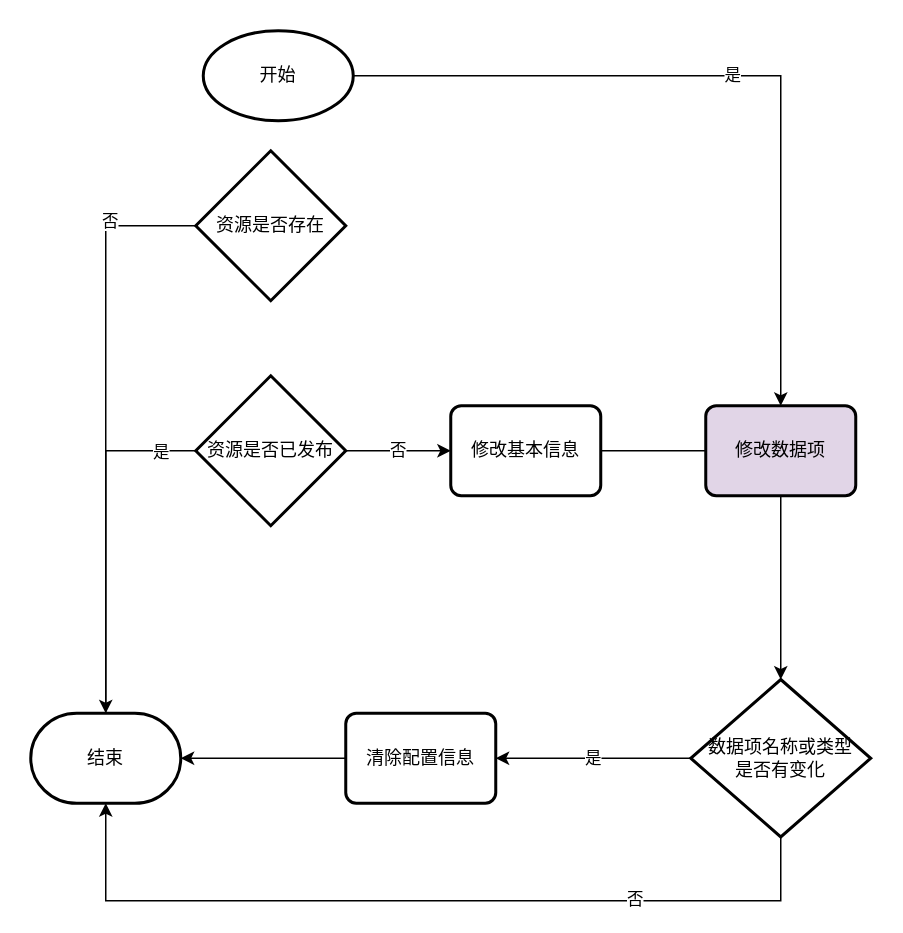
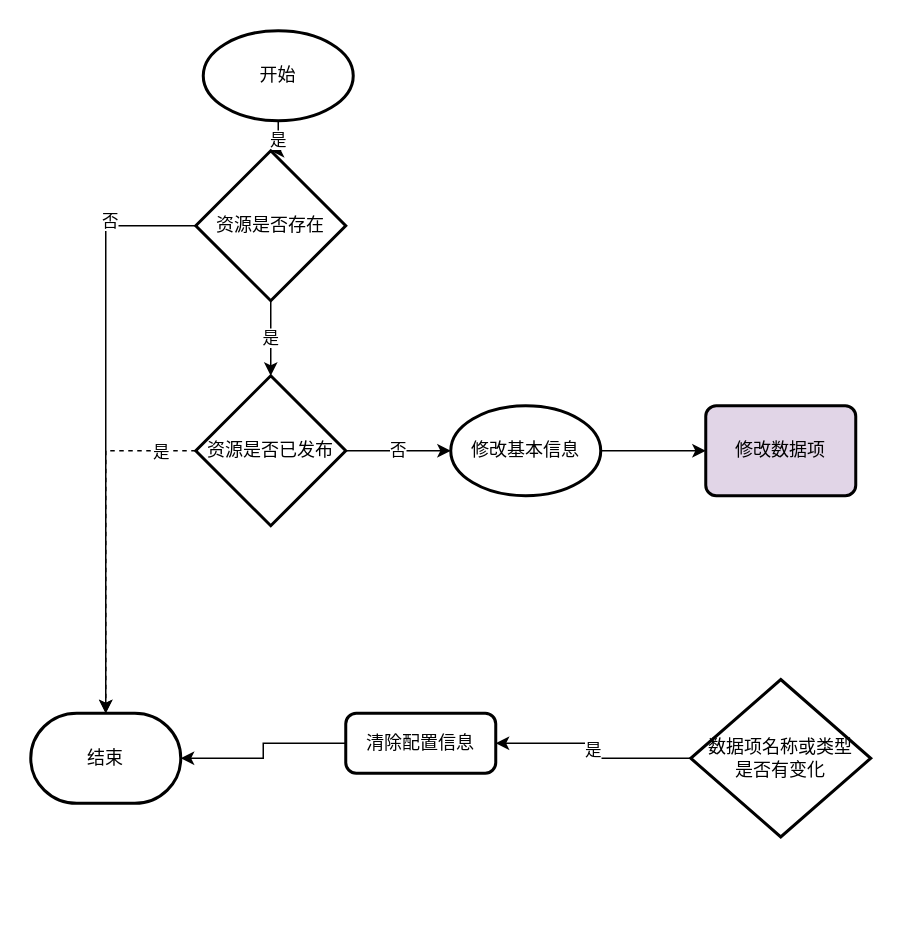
(727, 76) -> (278, 137)
none -> (271, 333)
(131, 451) -> (131, 451)
(526, 451) -> (526, 451)
(698, 451) -> (694, 451)
(781, 583) -> none
(106, 708) -> (106, 704)
(421, 758) -> (421, 743)
(432, 901) -> none
